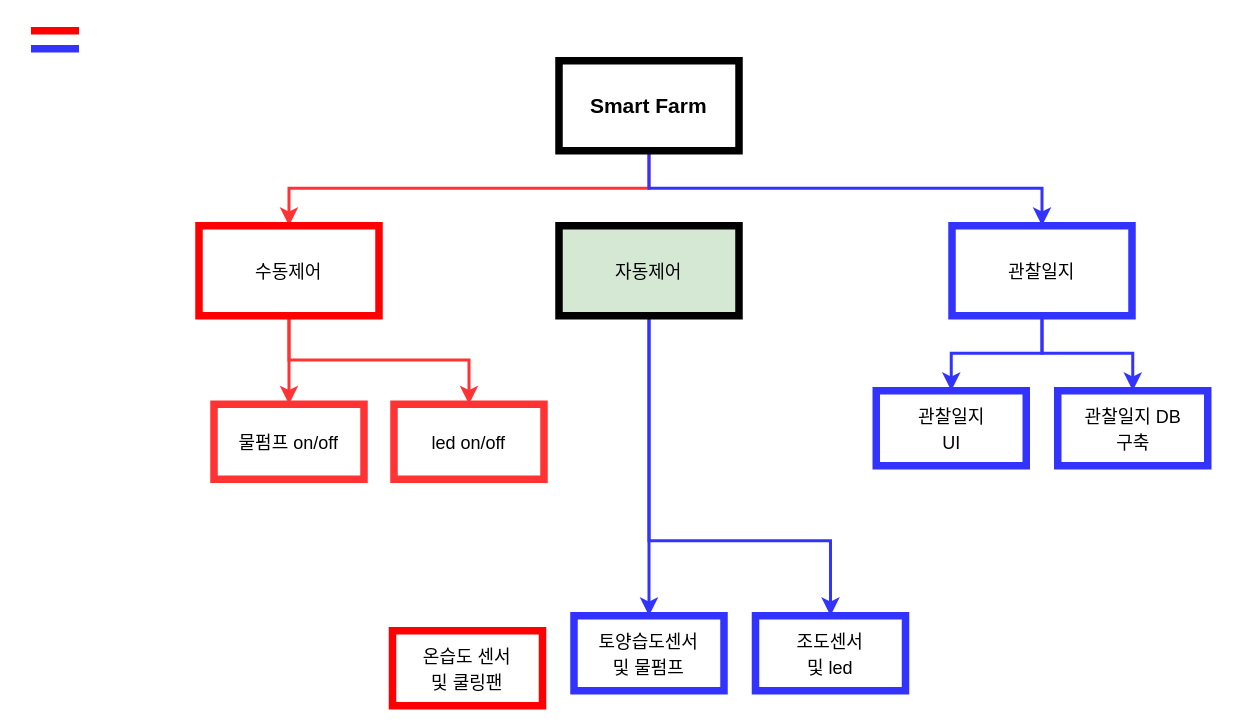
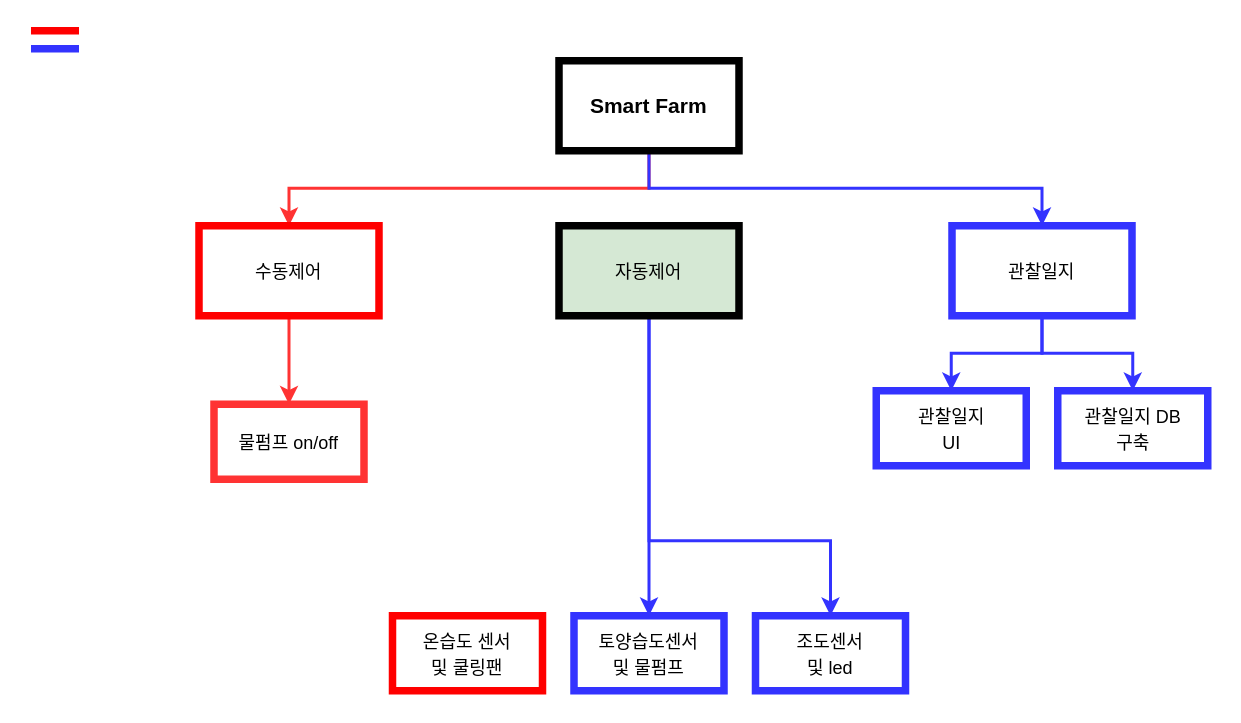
(395, 360) -> none
(469, 442) -> none
(467, 668) -> (467, 653)
